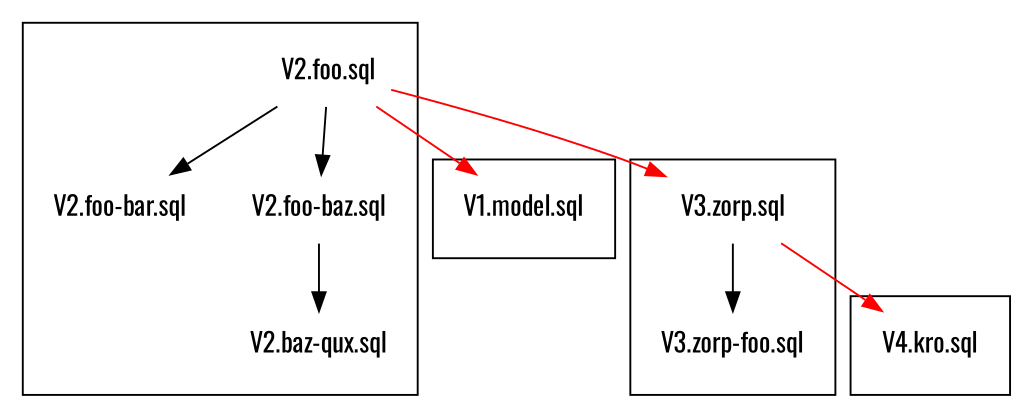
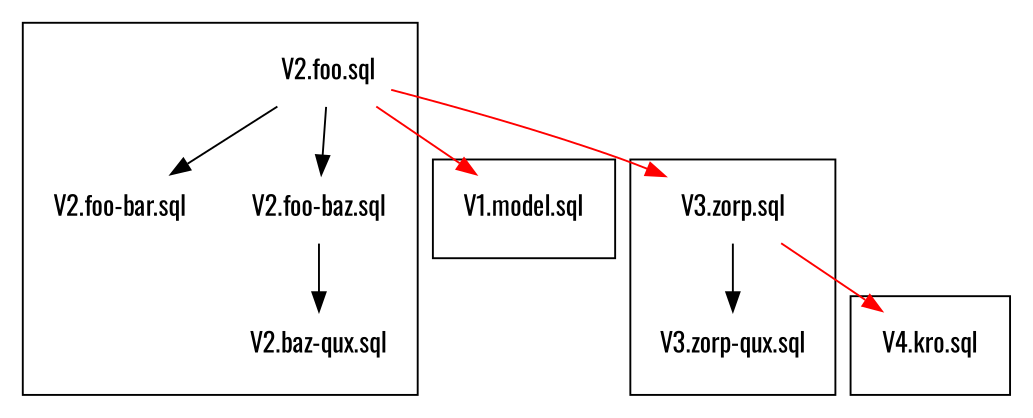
(733, 346) -> (733, 346)
